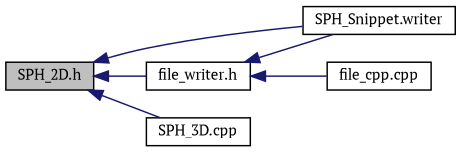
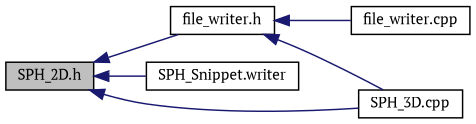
(296, 46) -> (331, 63)
(379, 76) -> (411, 20)
